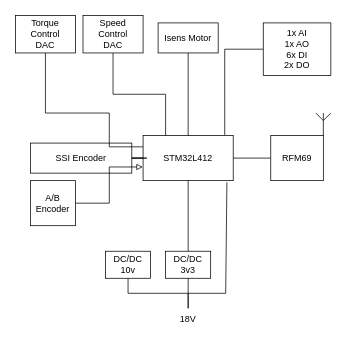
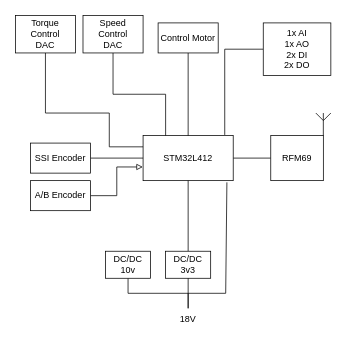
(188, 38) -> (188, 38)
(297, 49) -> (297, 49)
(81, 158) -> (60, 158)
(53, 203) -> (60, 195)
